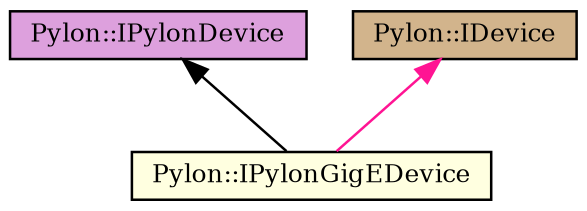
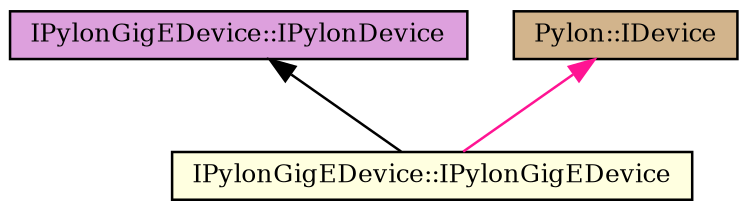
(158, 35) -> (239, 35)
(312, 176) -> (432, 176)
